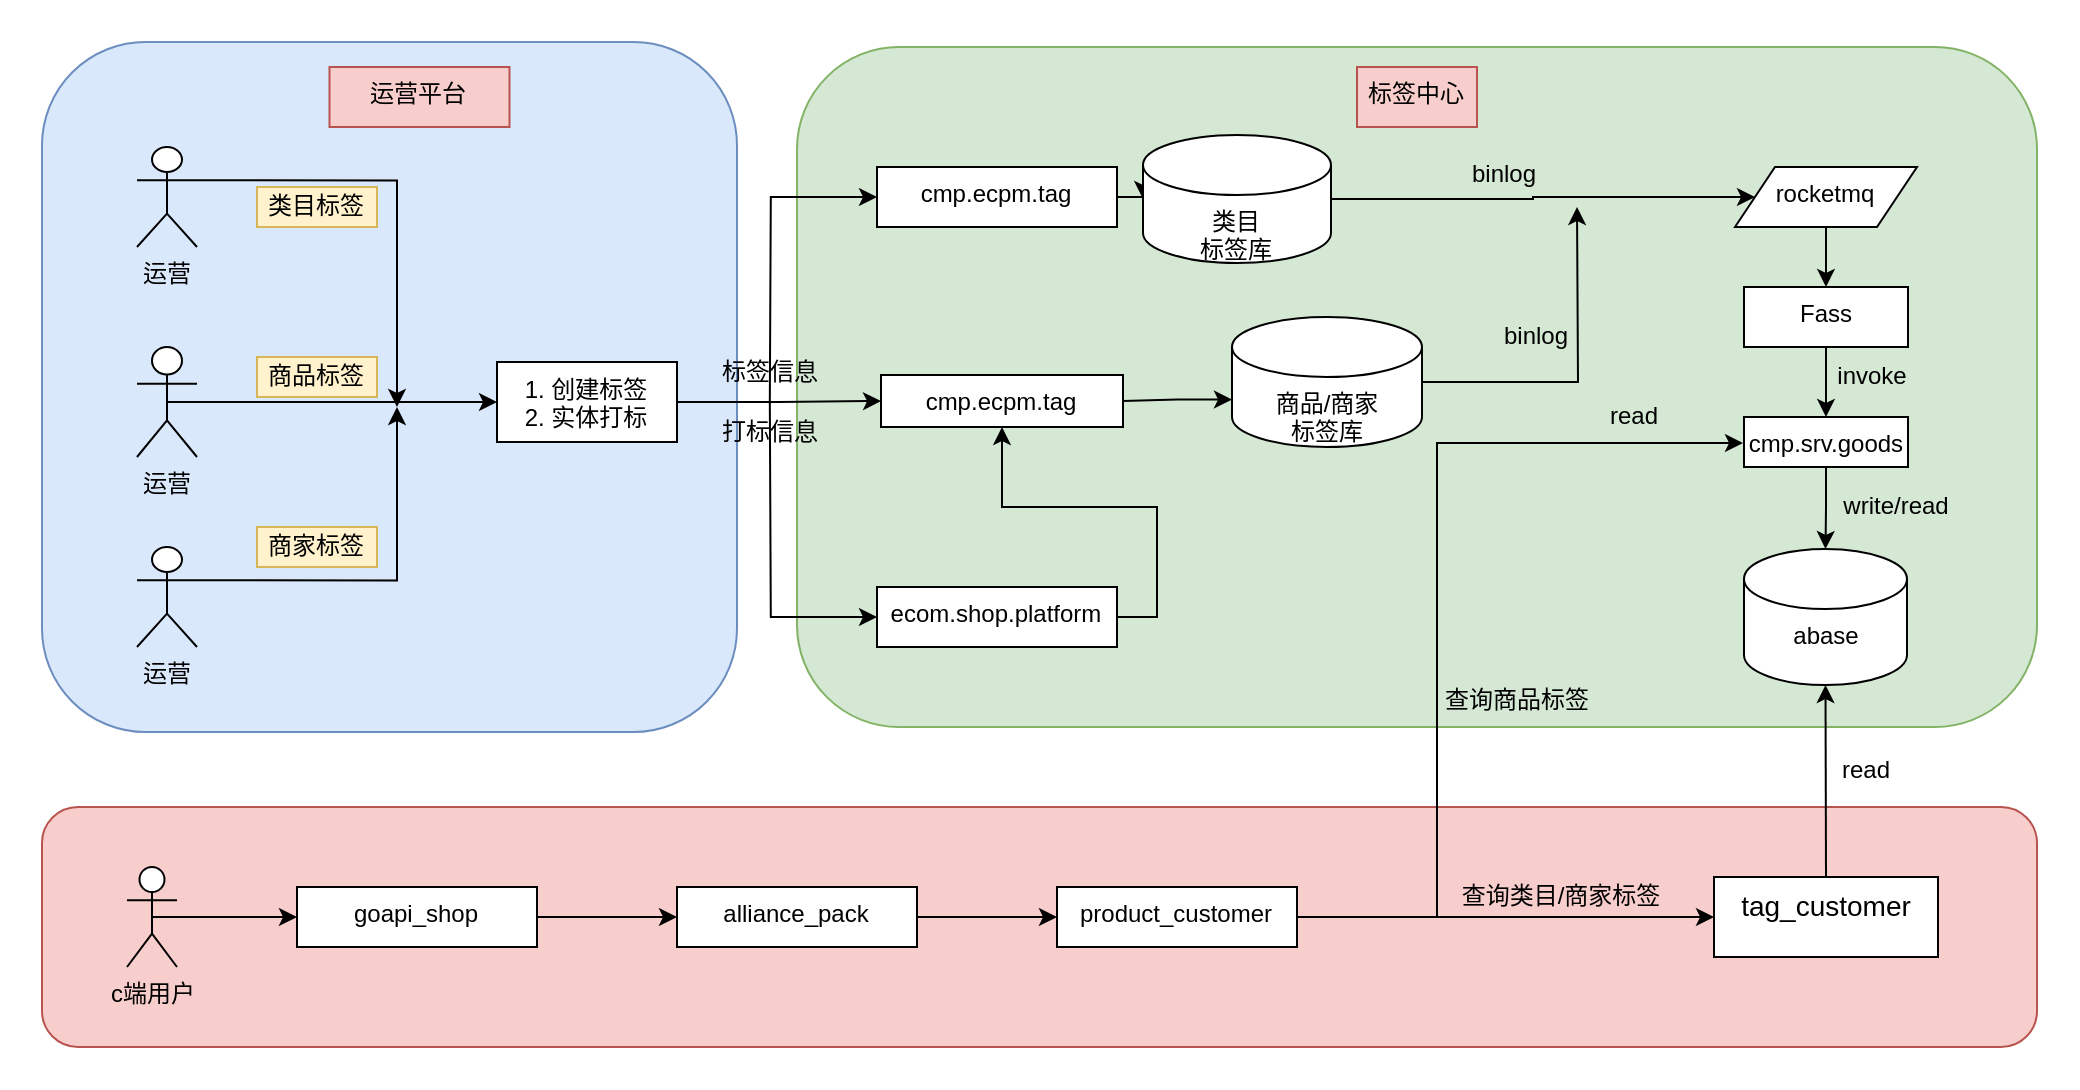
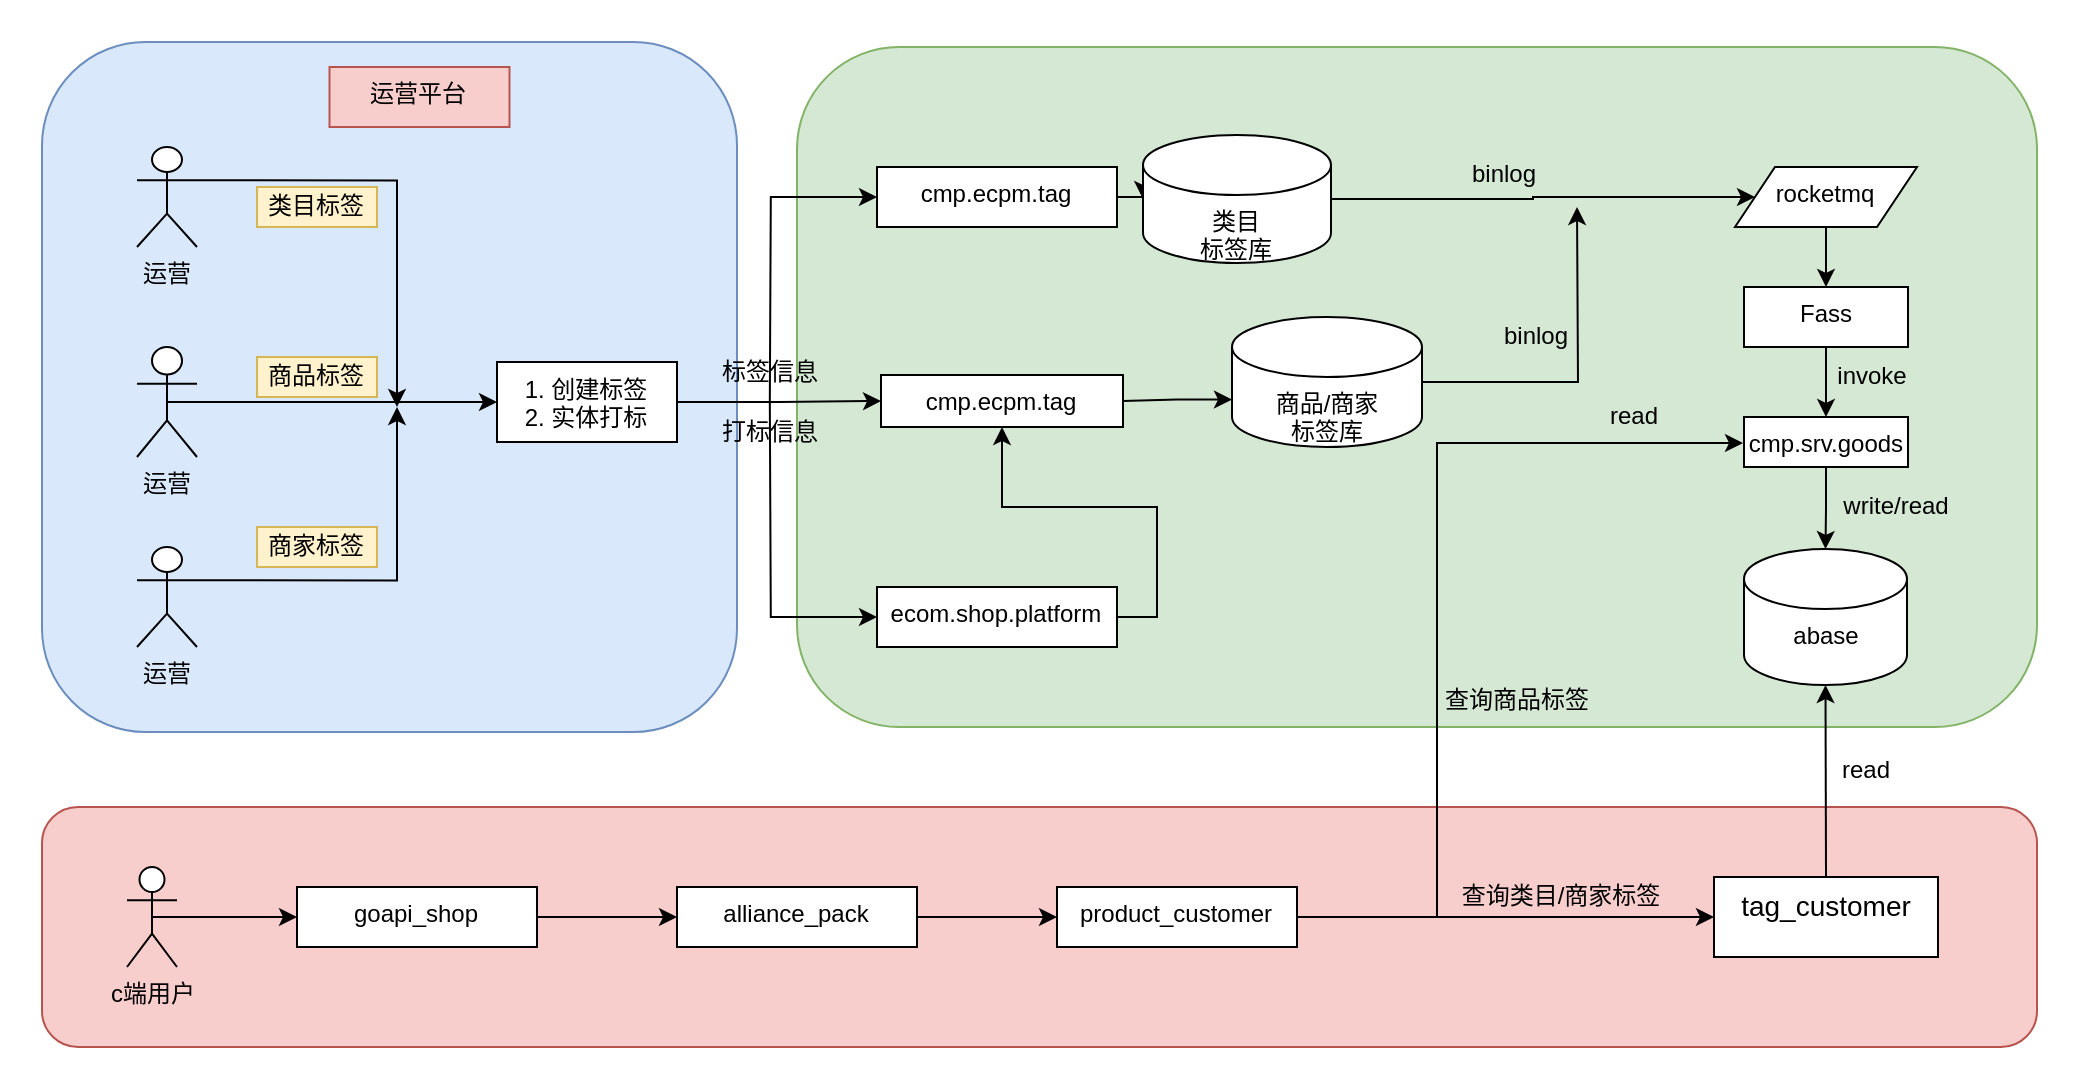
(1417, 97) -> none
